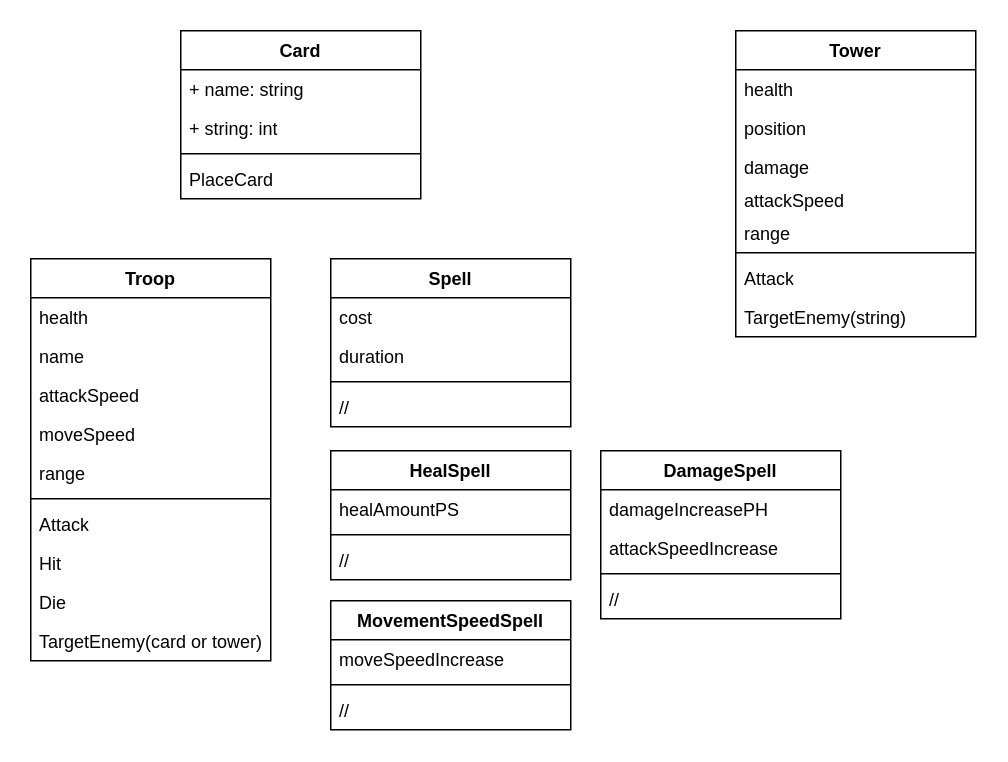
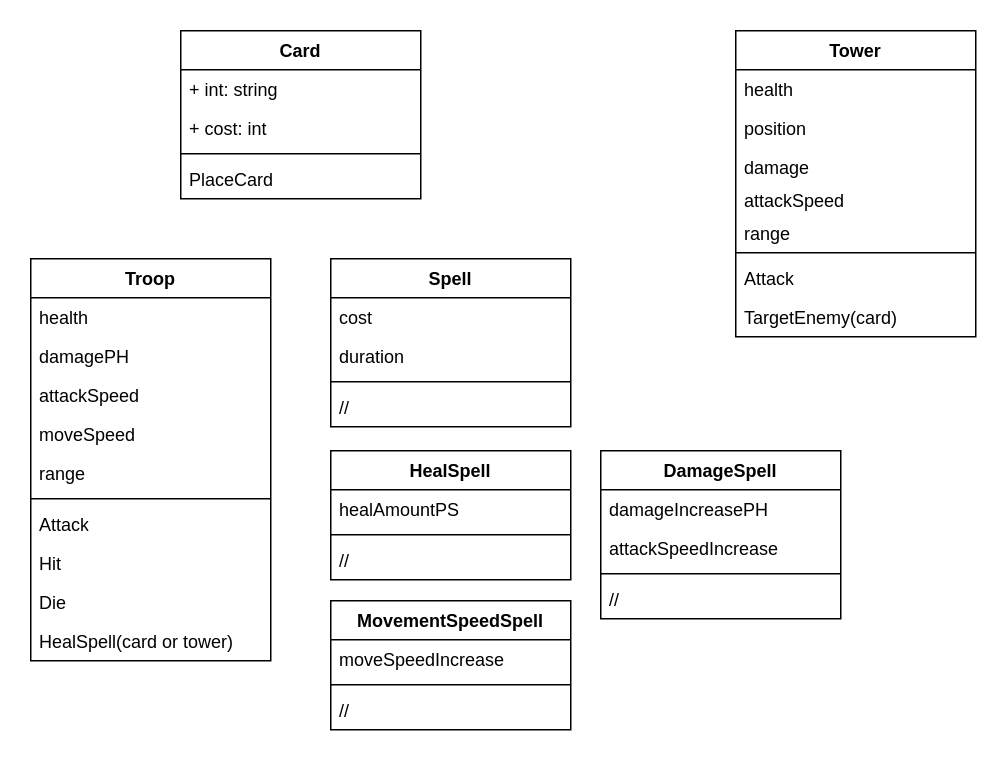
(251, 91) -> (244, 91)
(244, 130) -> (236, 130)
(838, 319) -> (830, 319)
(60, 358) -> (80, 358)
(152, 654) -> (149, 643)
